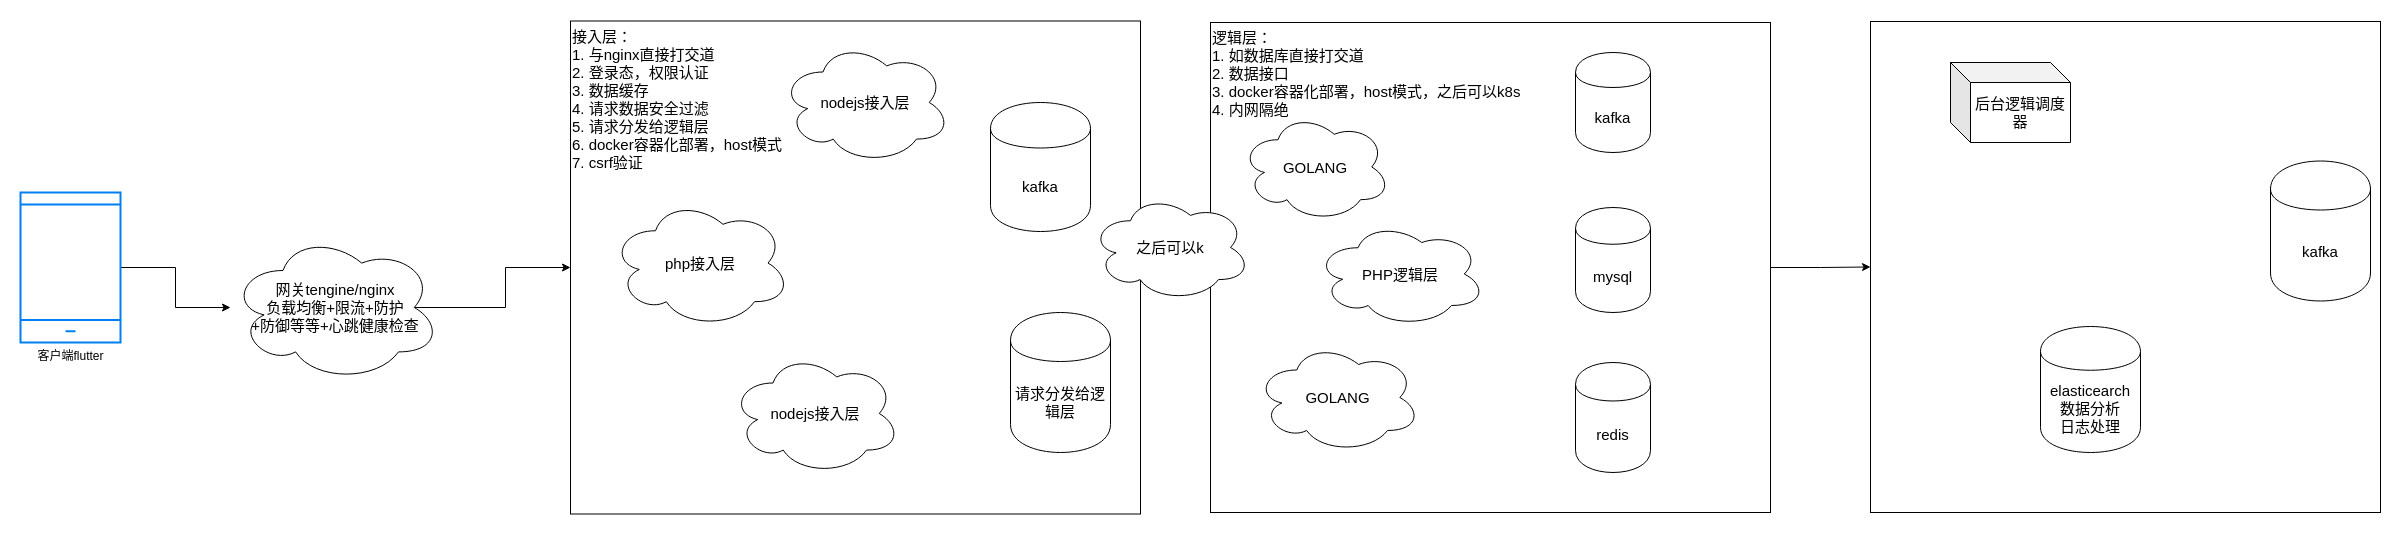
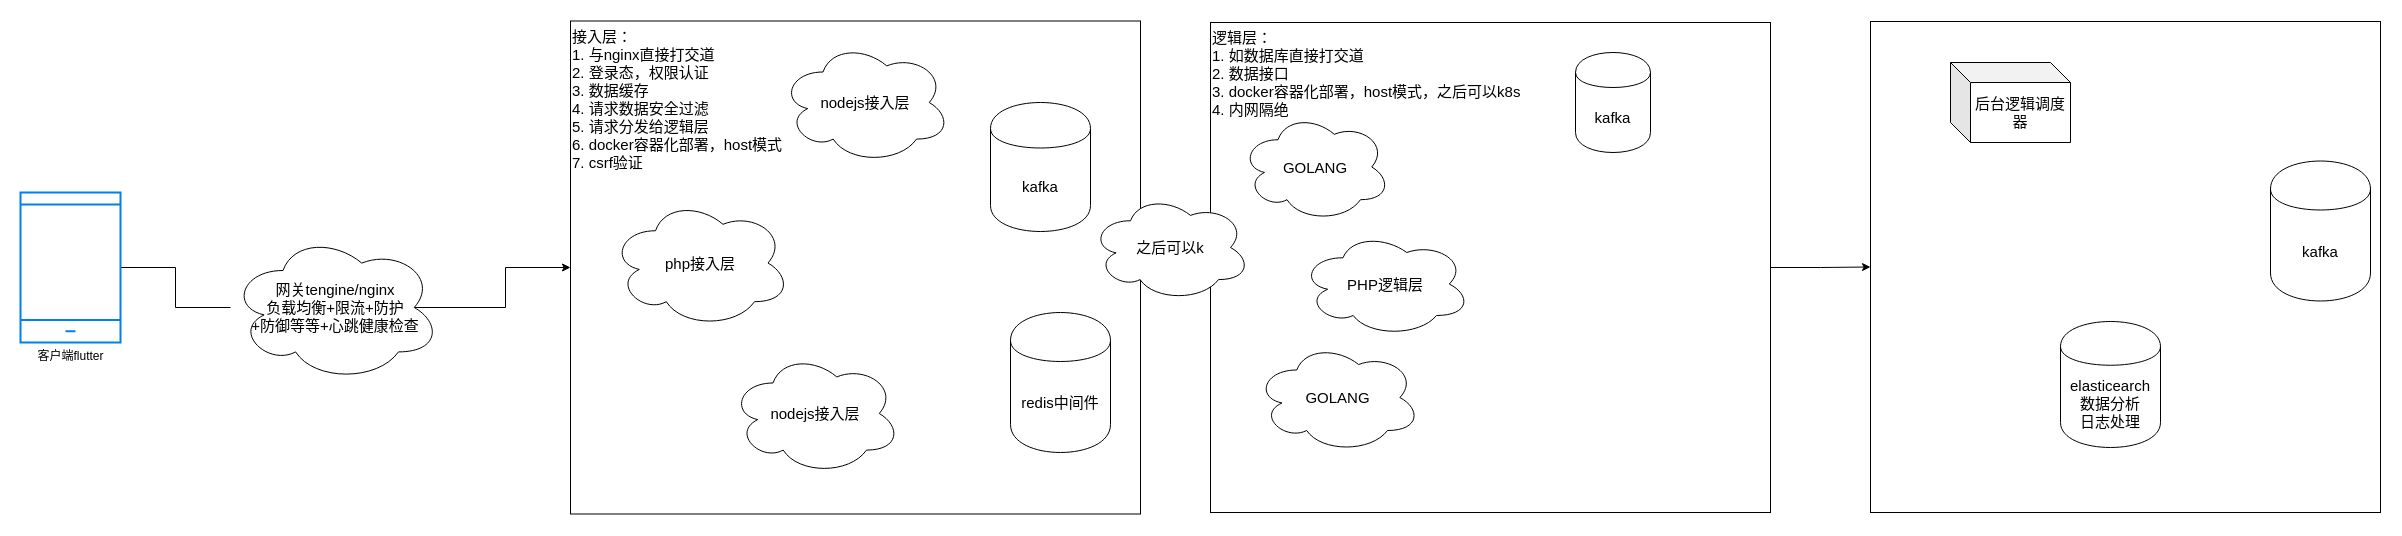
(1613, 260) -> none
(1401, 274) -> (1386, 284)
(222, 308) -> (224, 308)
(2091, 390) -> (2111, 385)
(1061, 403) -> (1061, 403)
(1613, 418) -> none
